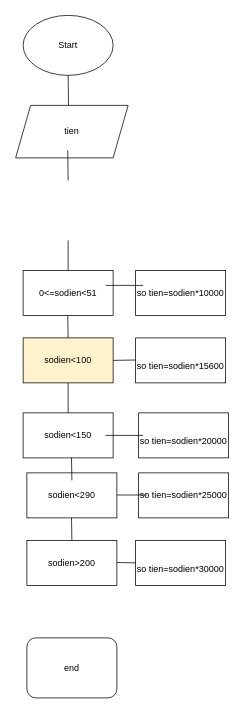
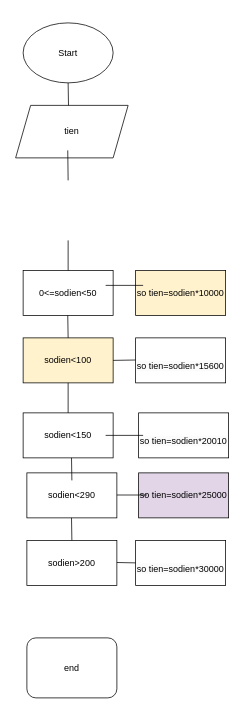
(68, 45) -> (68, 53)
(68, 293) -> (68, 293)
(180, 293) -> (180, 293)
(183, 435) -> (183, 435)
(183, 495) -> (183, 495)
